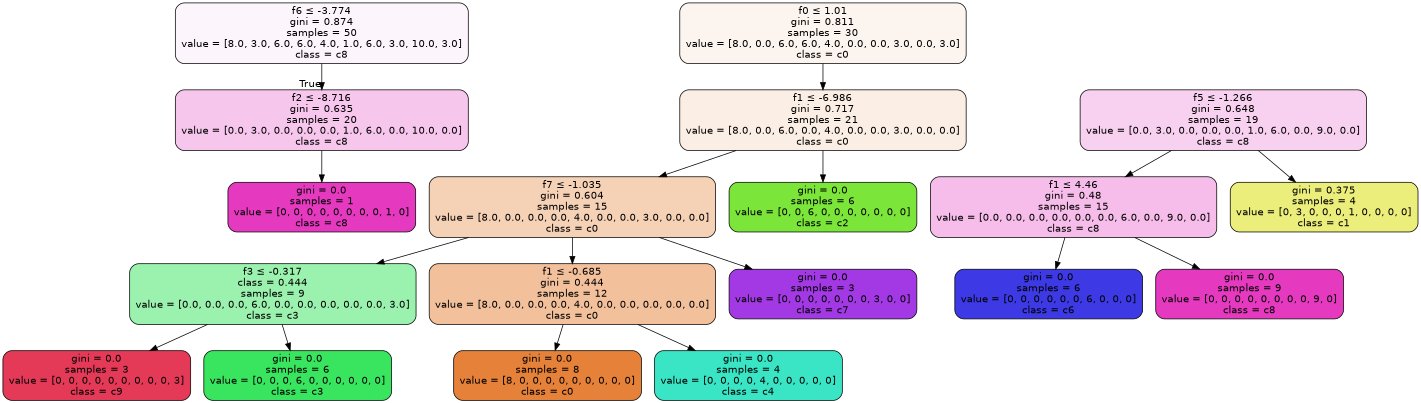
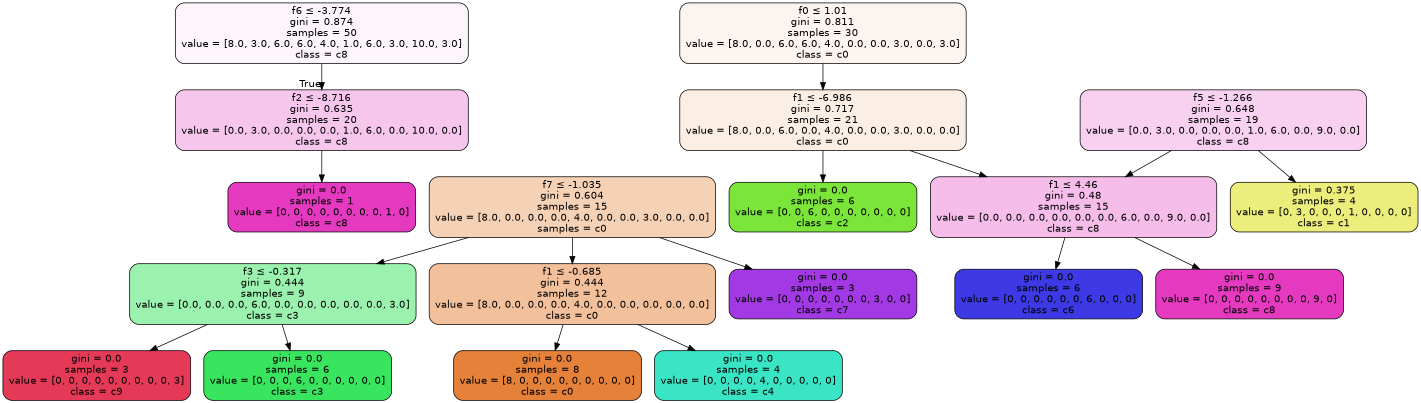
(701, 162) -> (945, 162)
(572, 229) -> (572, 229)
(273, 283) -> (273, 283)
